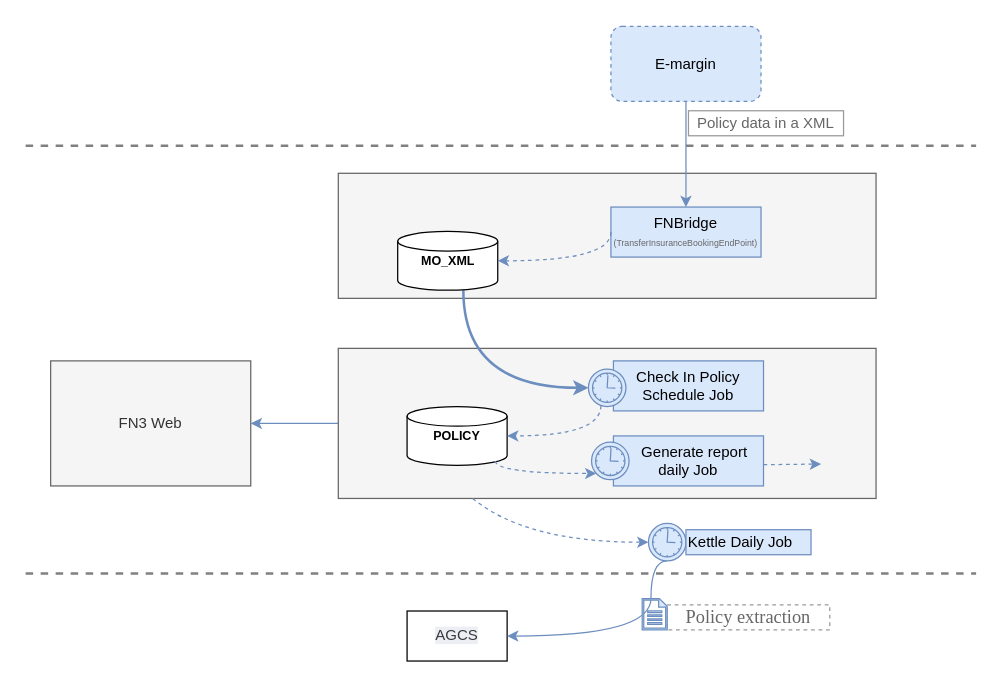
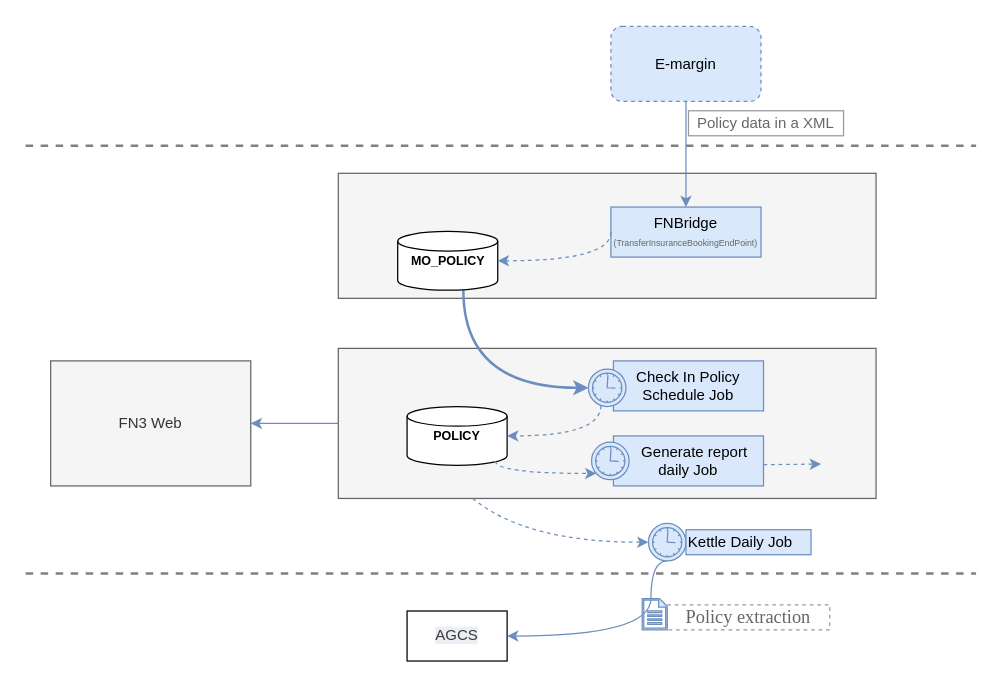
(448, 261) -> (448, 261)
